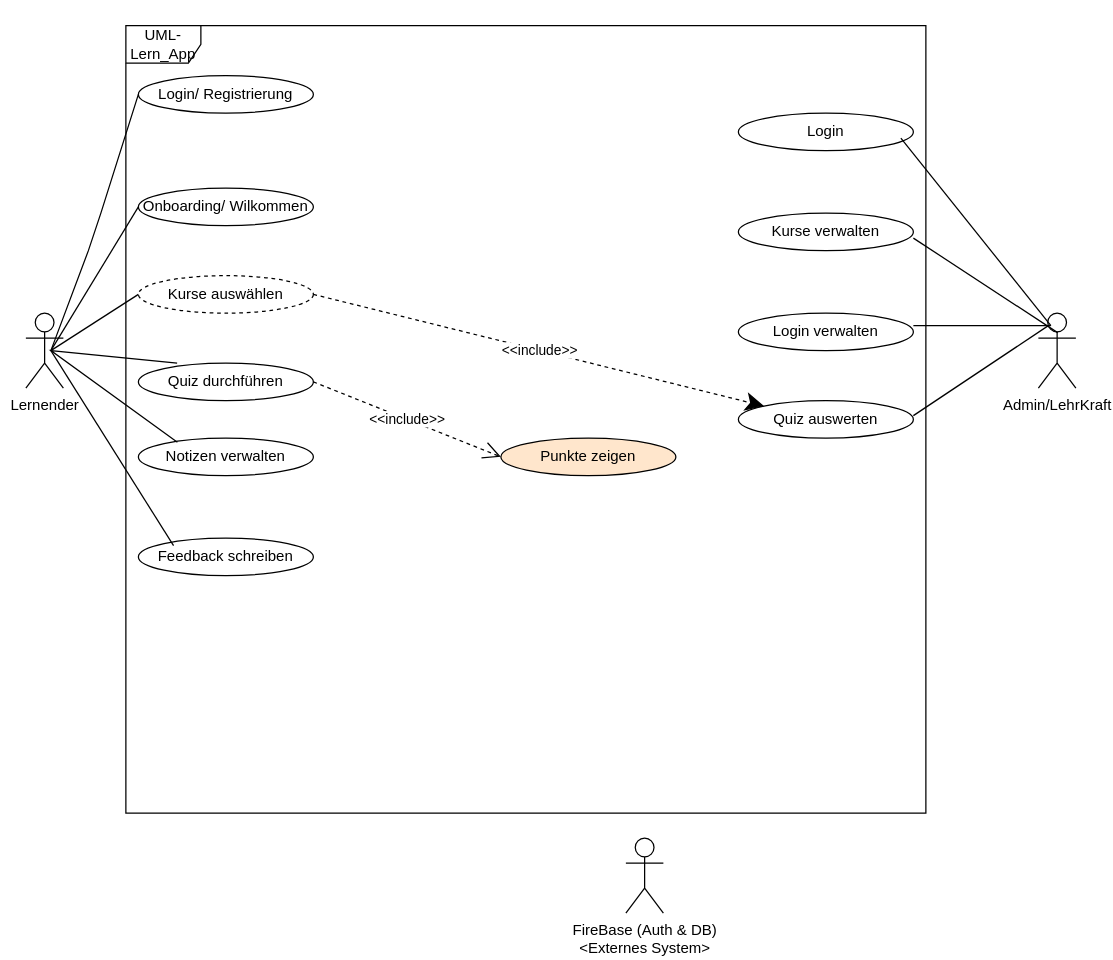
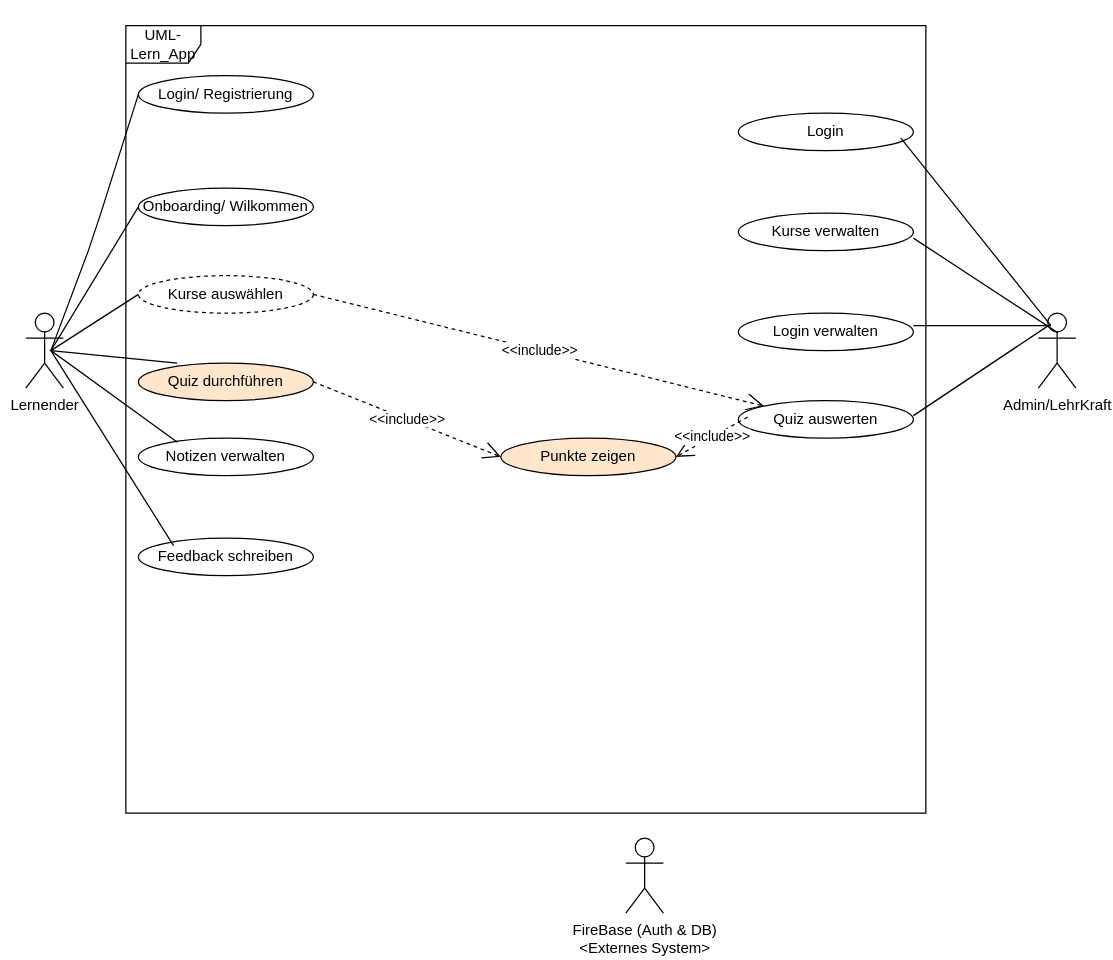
(226, 382) -> (226, 382)
(749, 402) -> (753, 404)
none -> (713, 436)
